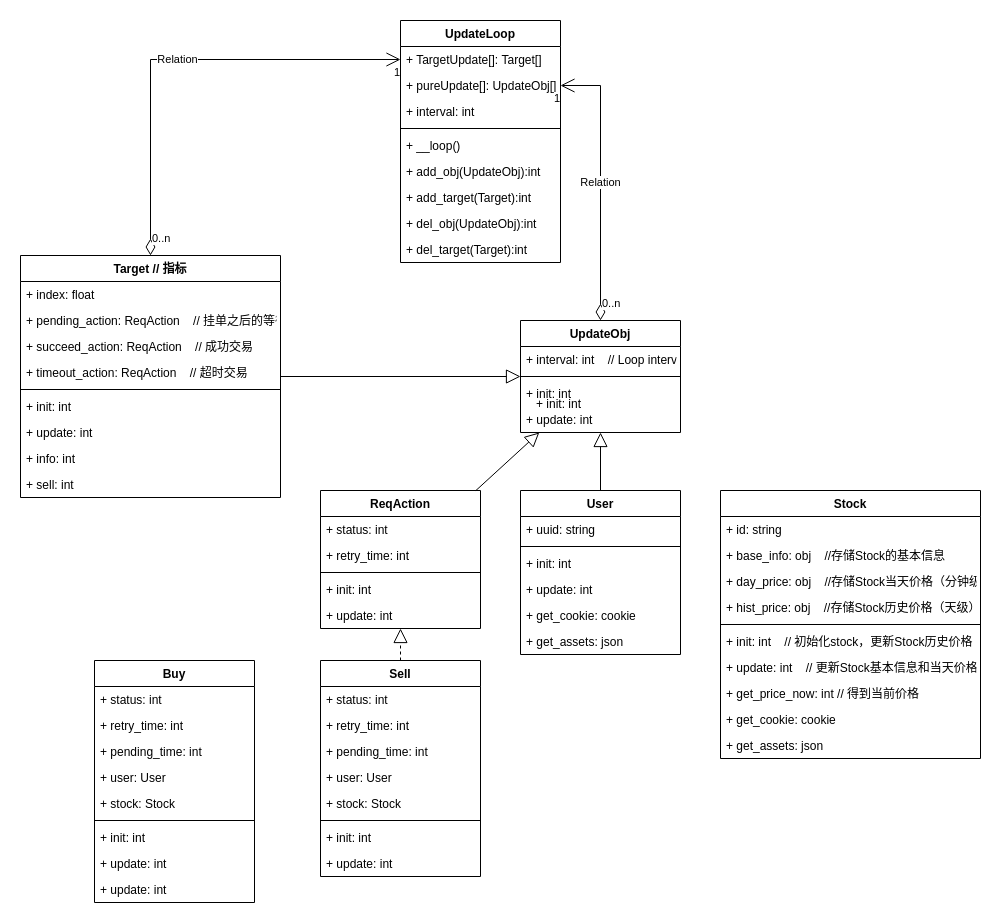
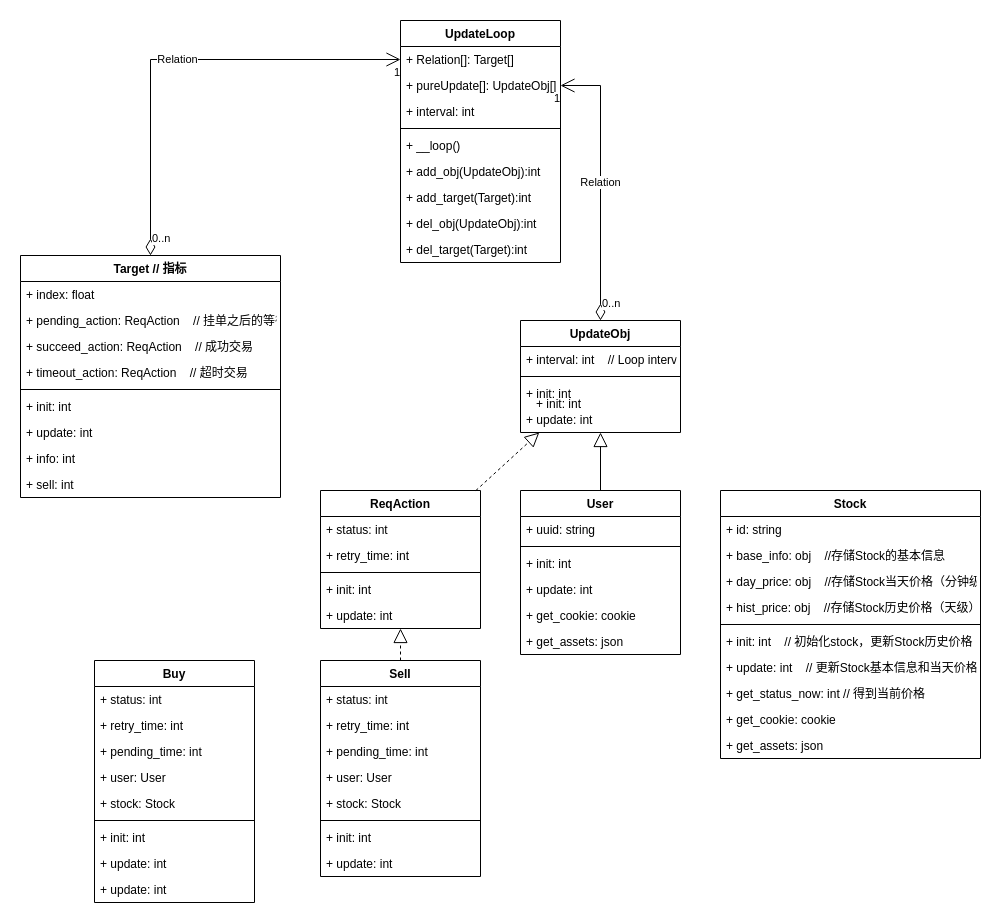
(490, 60) -> (474, 60)
(394, 377) -> none
(502, 467) -> (502, 467)
(832, 694) -> (837, 694)
